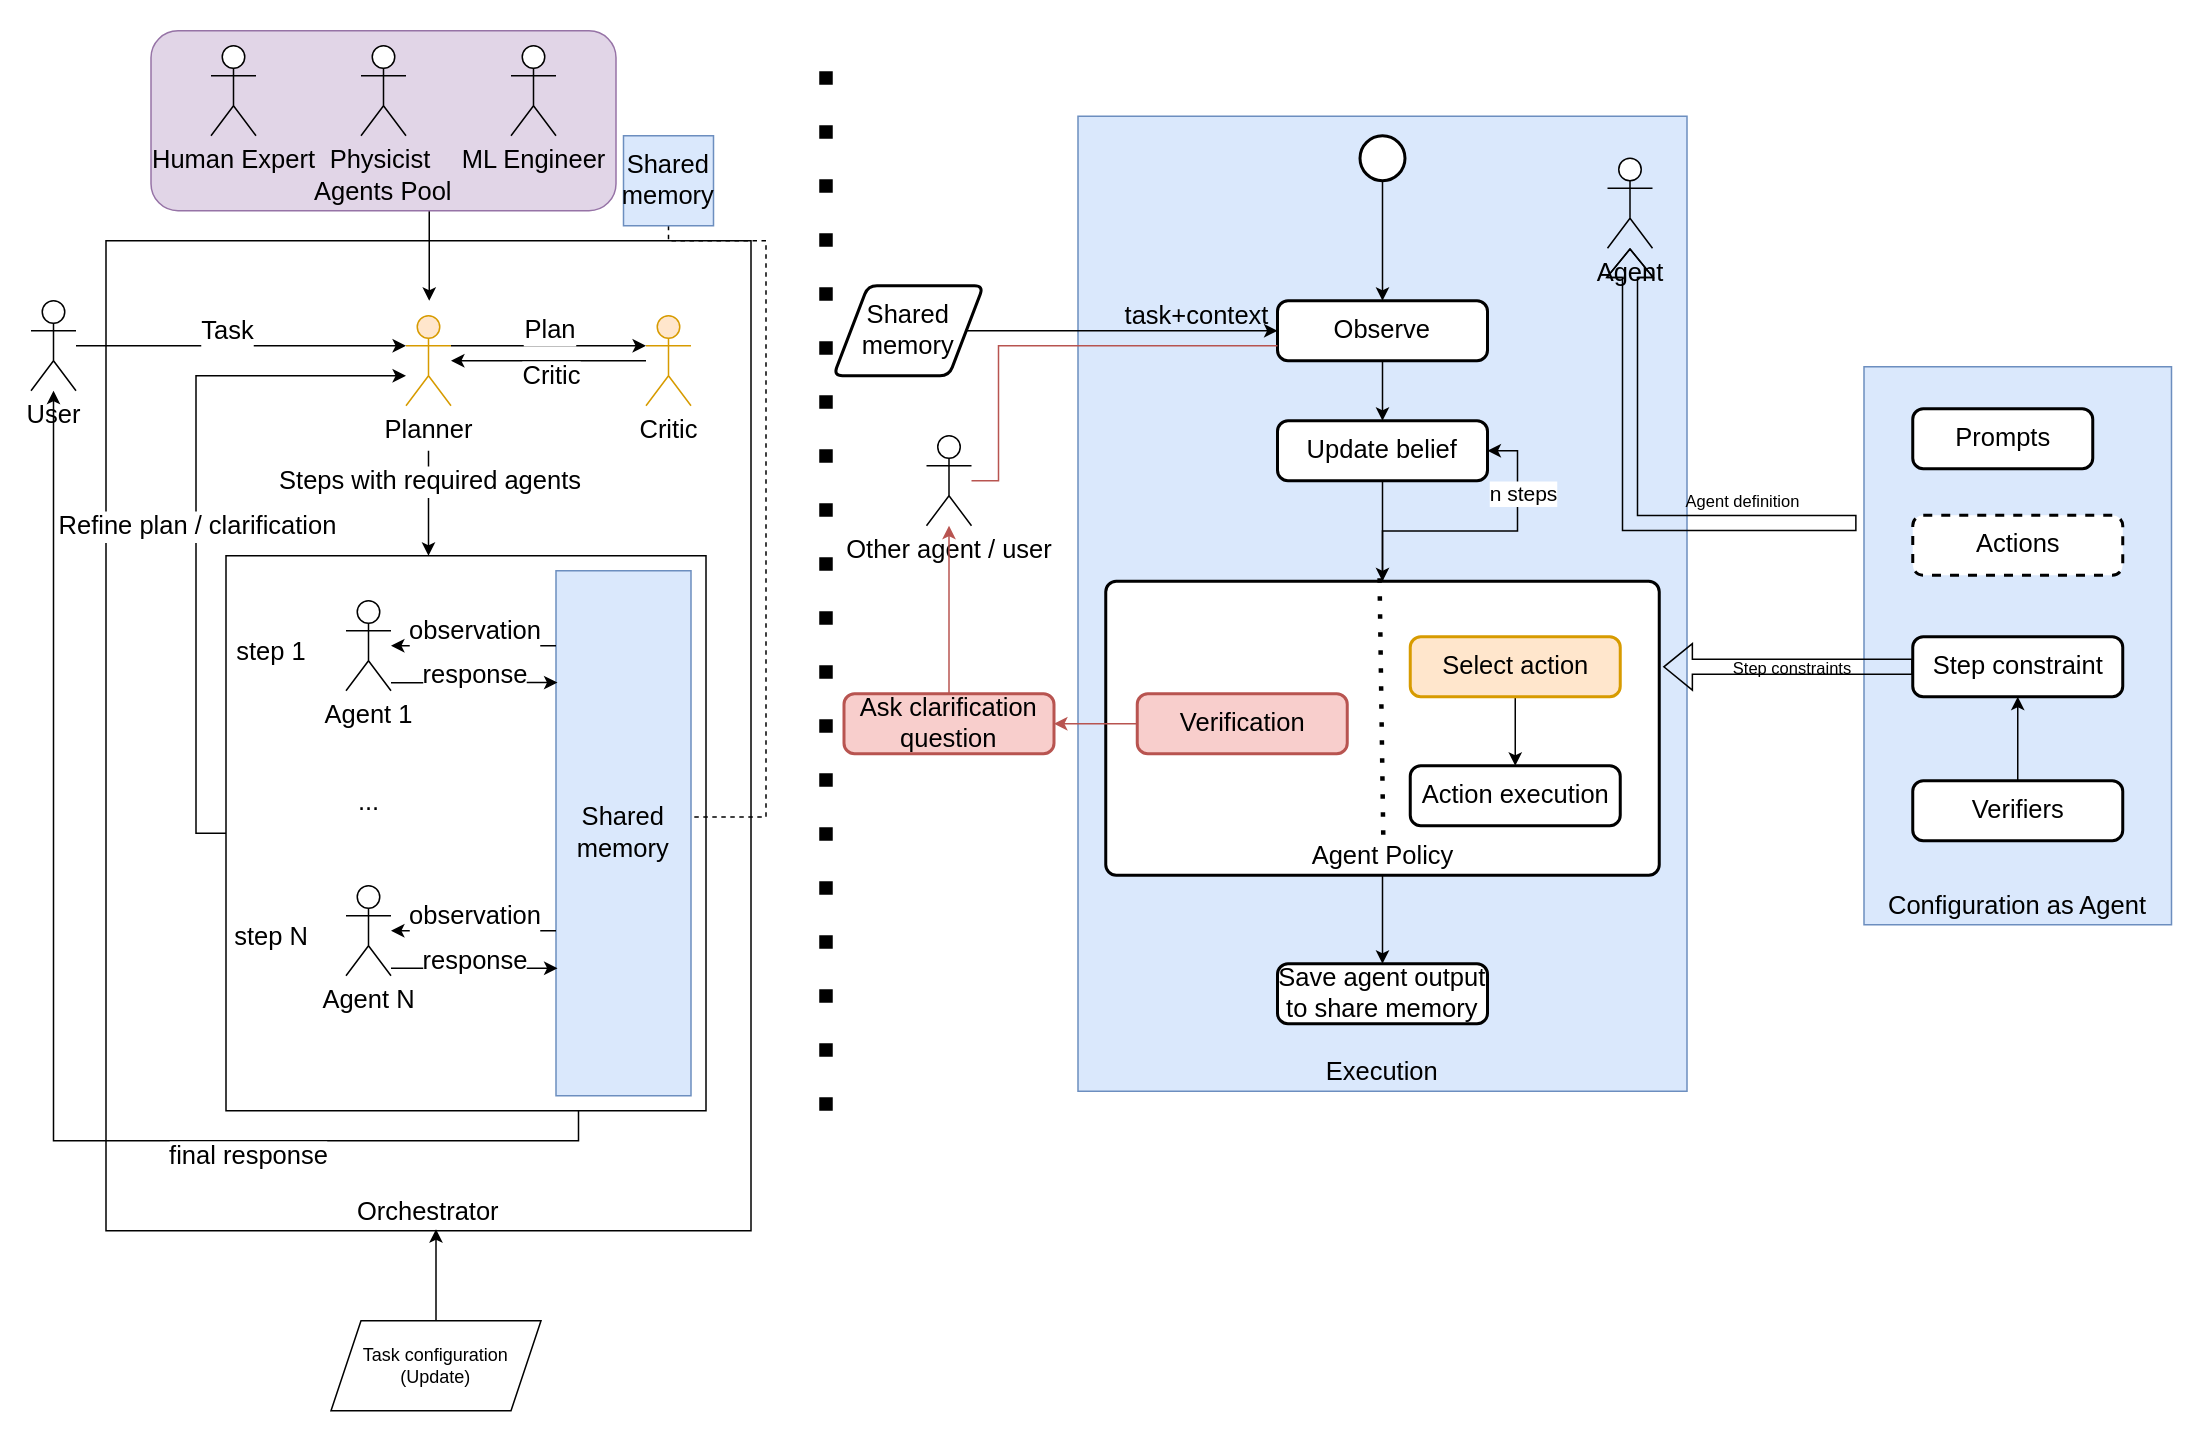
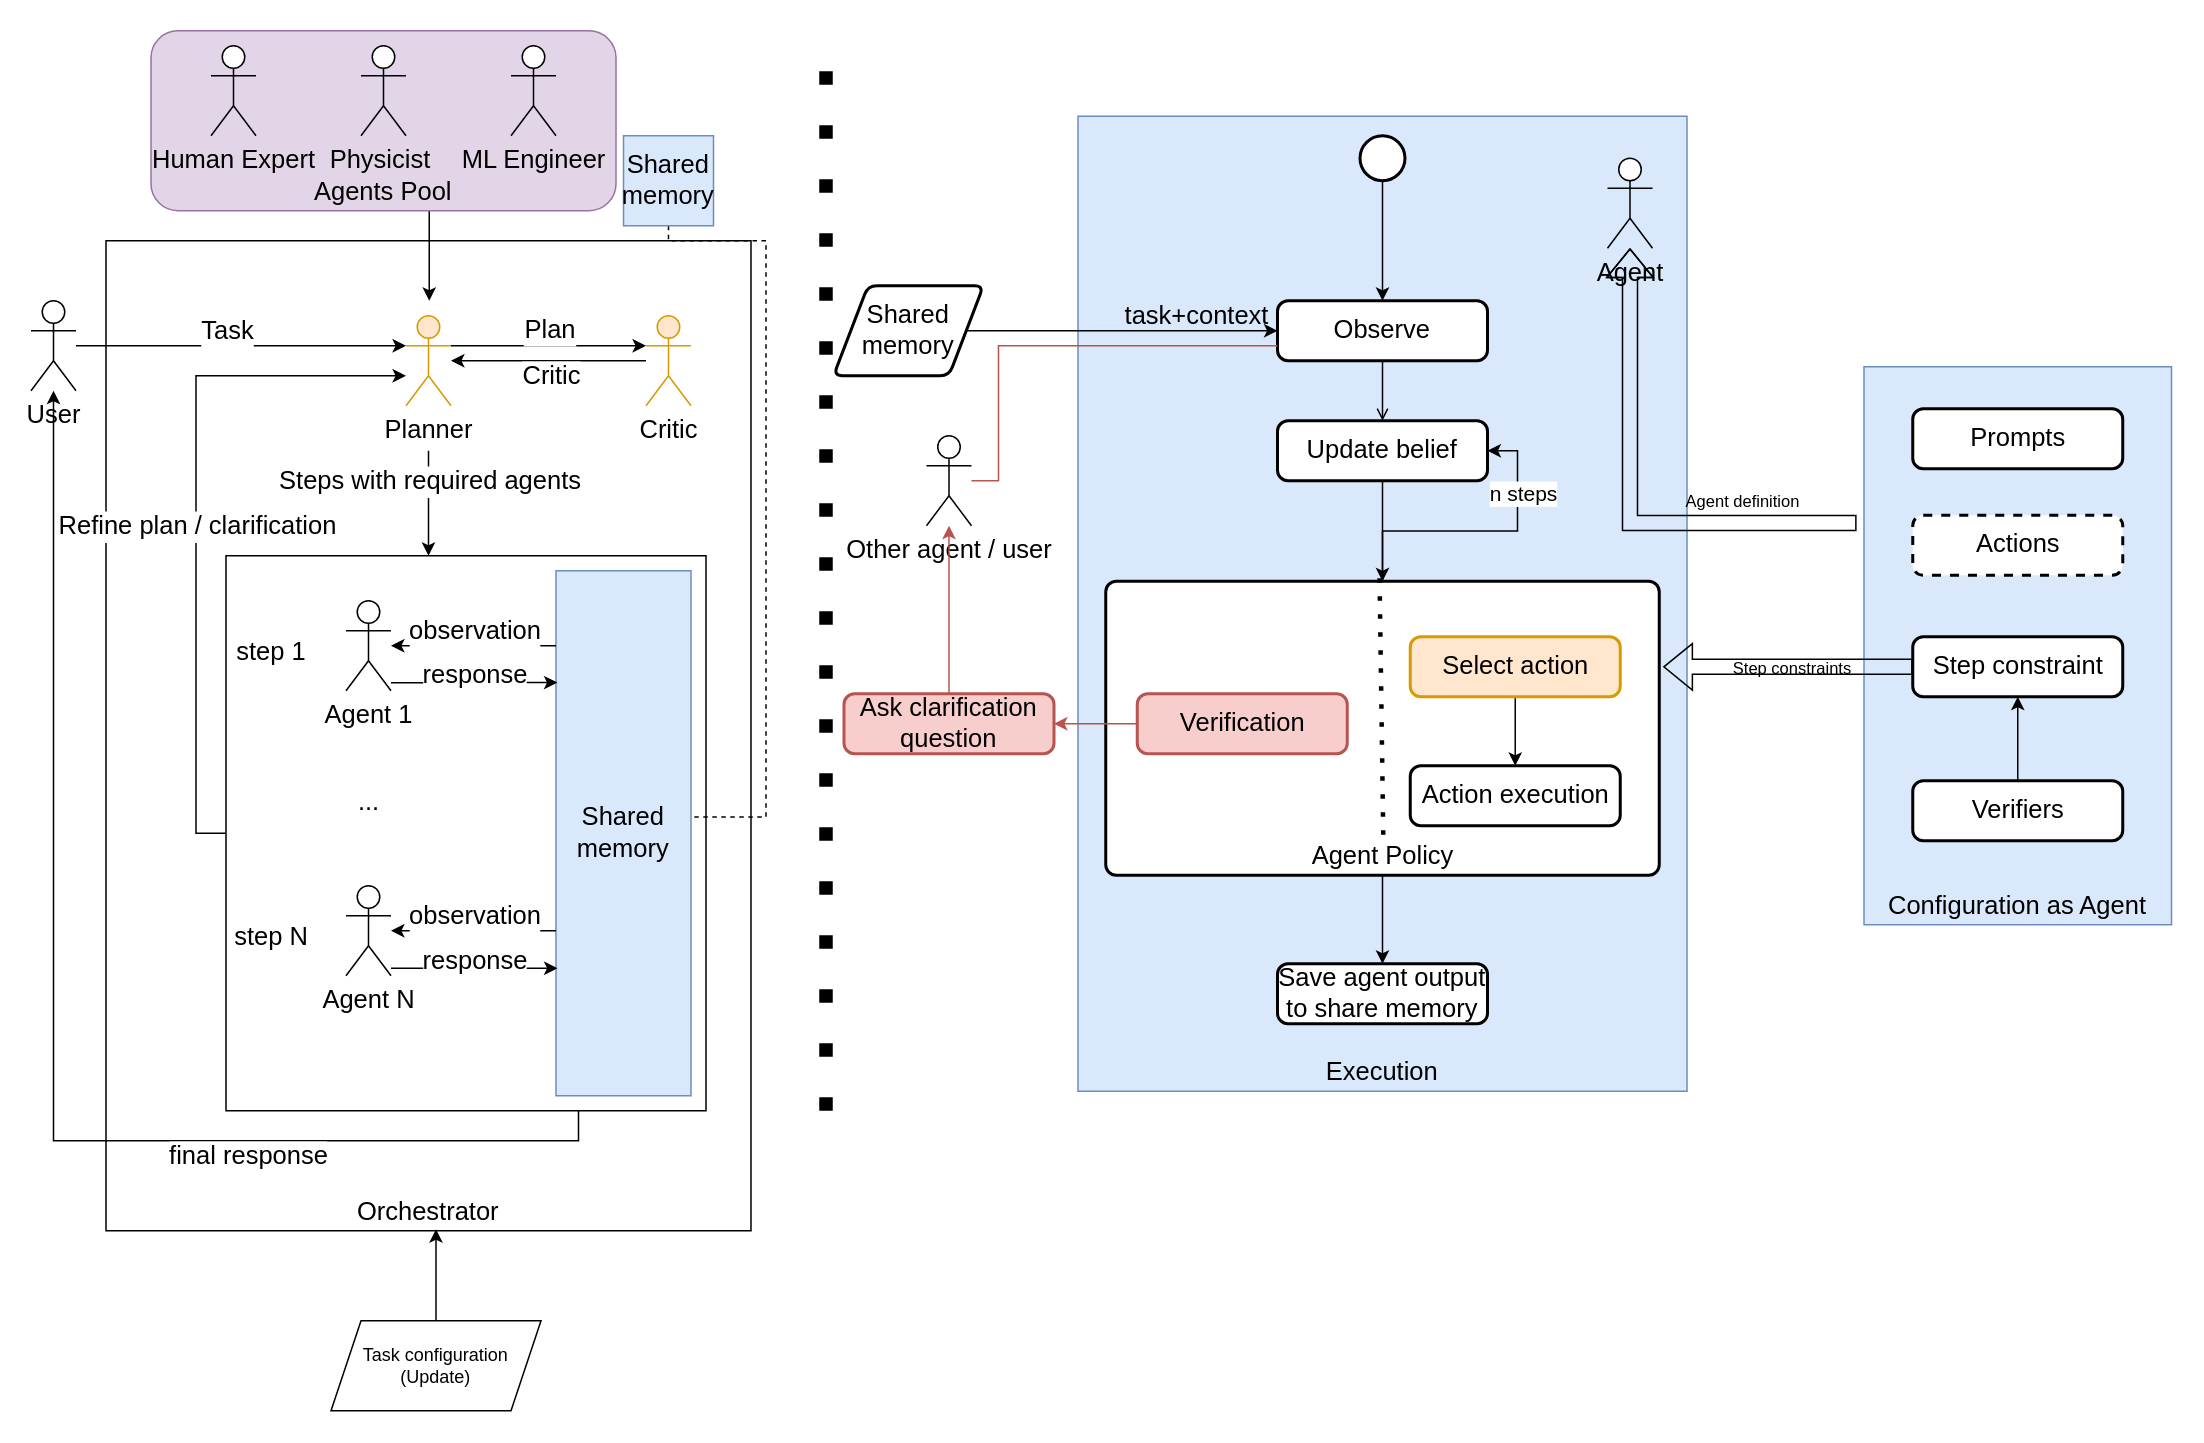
(1382, 409) -> (1382, 411)
(2003, 439) -> (2018, 439)
